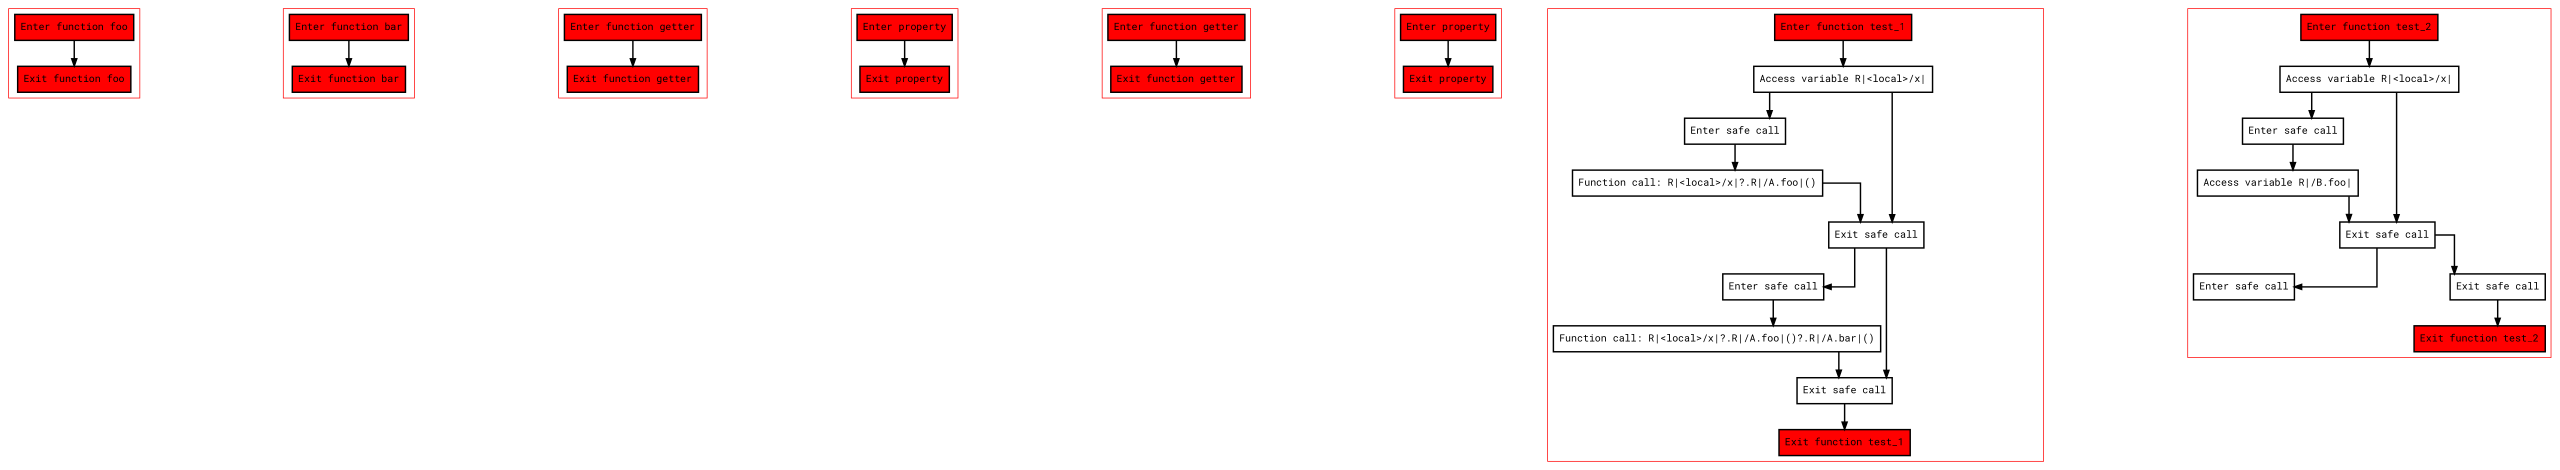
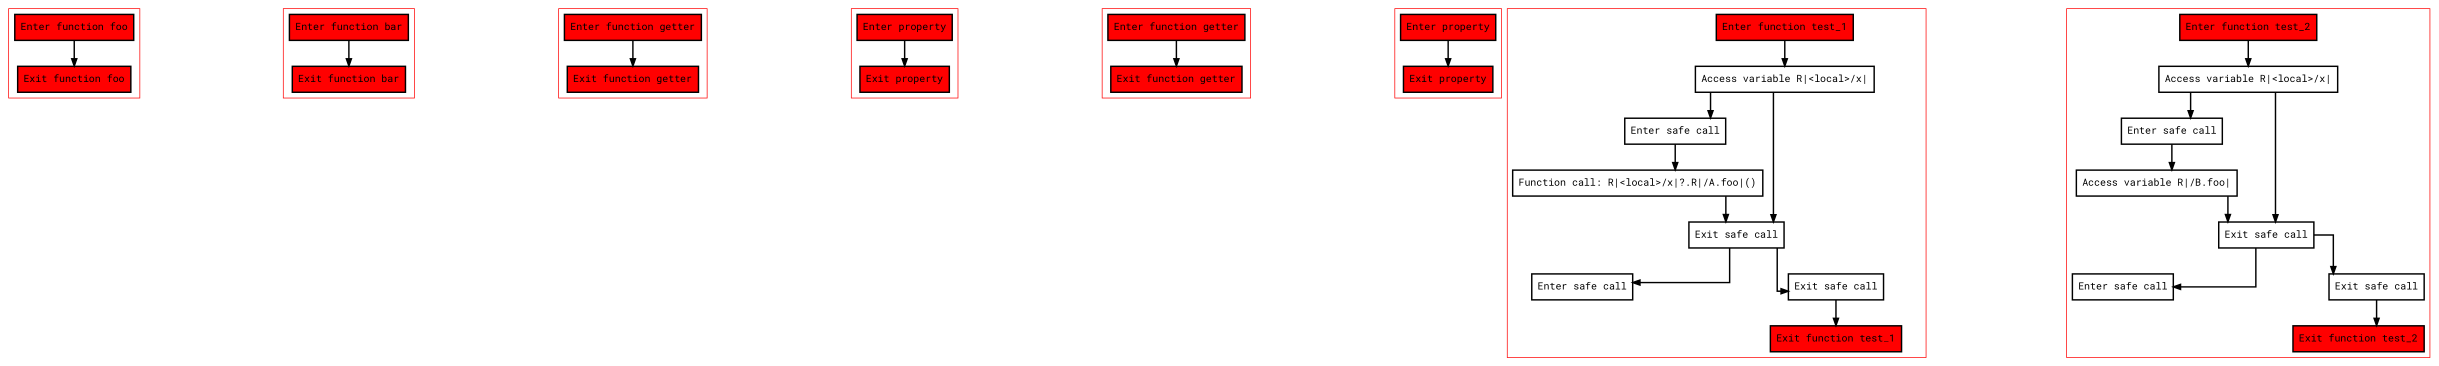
(1717, 339) -> none
